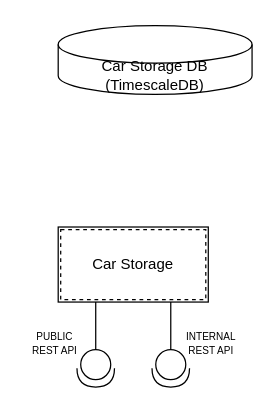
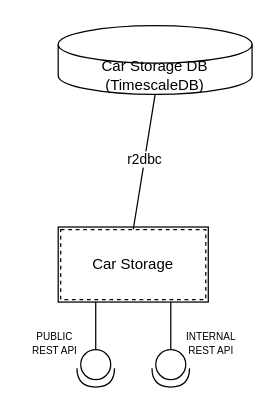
none -> (144, 162)
